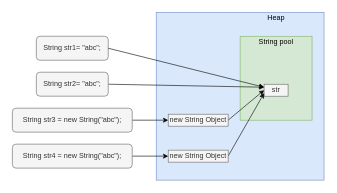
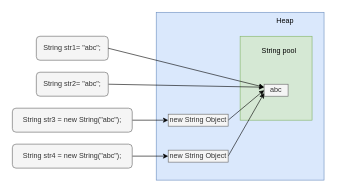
(276, 18) -> (285, 21)
(276, 42) -> (279, 51)
(276, 90) -> (276, 90)
